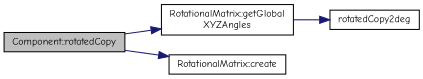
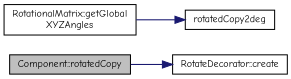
(138, 32) -> none
(227, 64) -> (230, 64)
